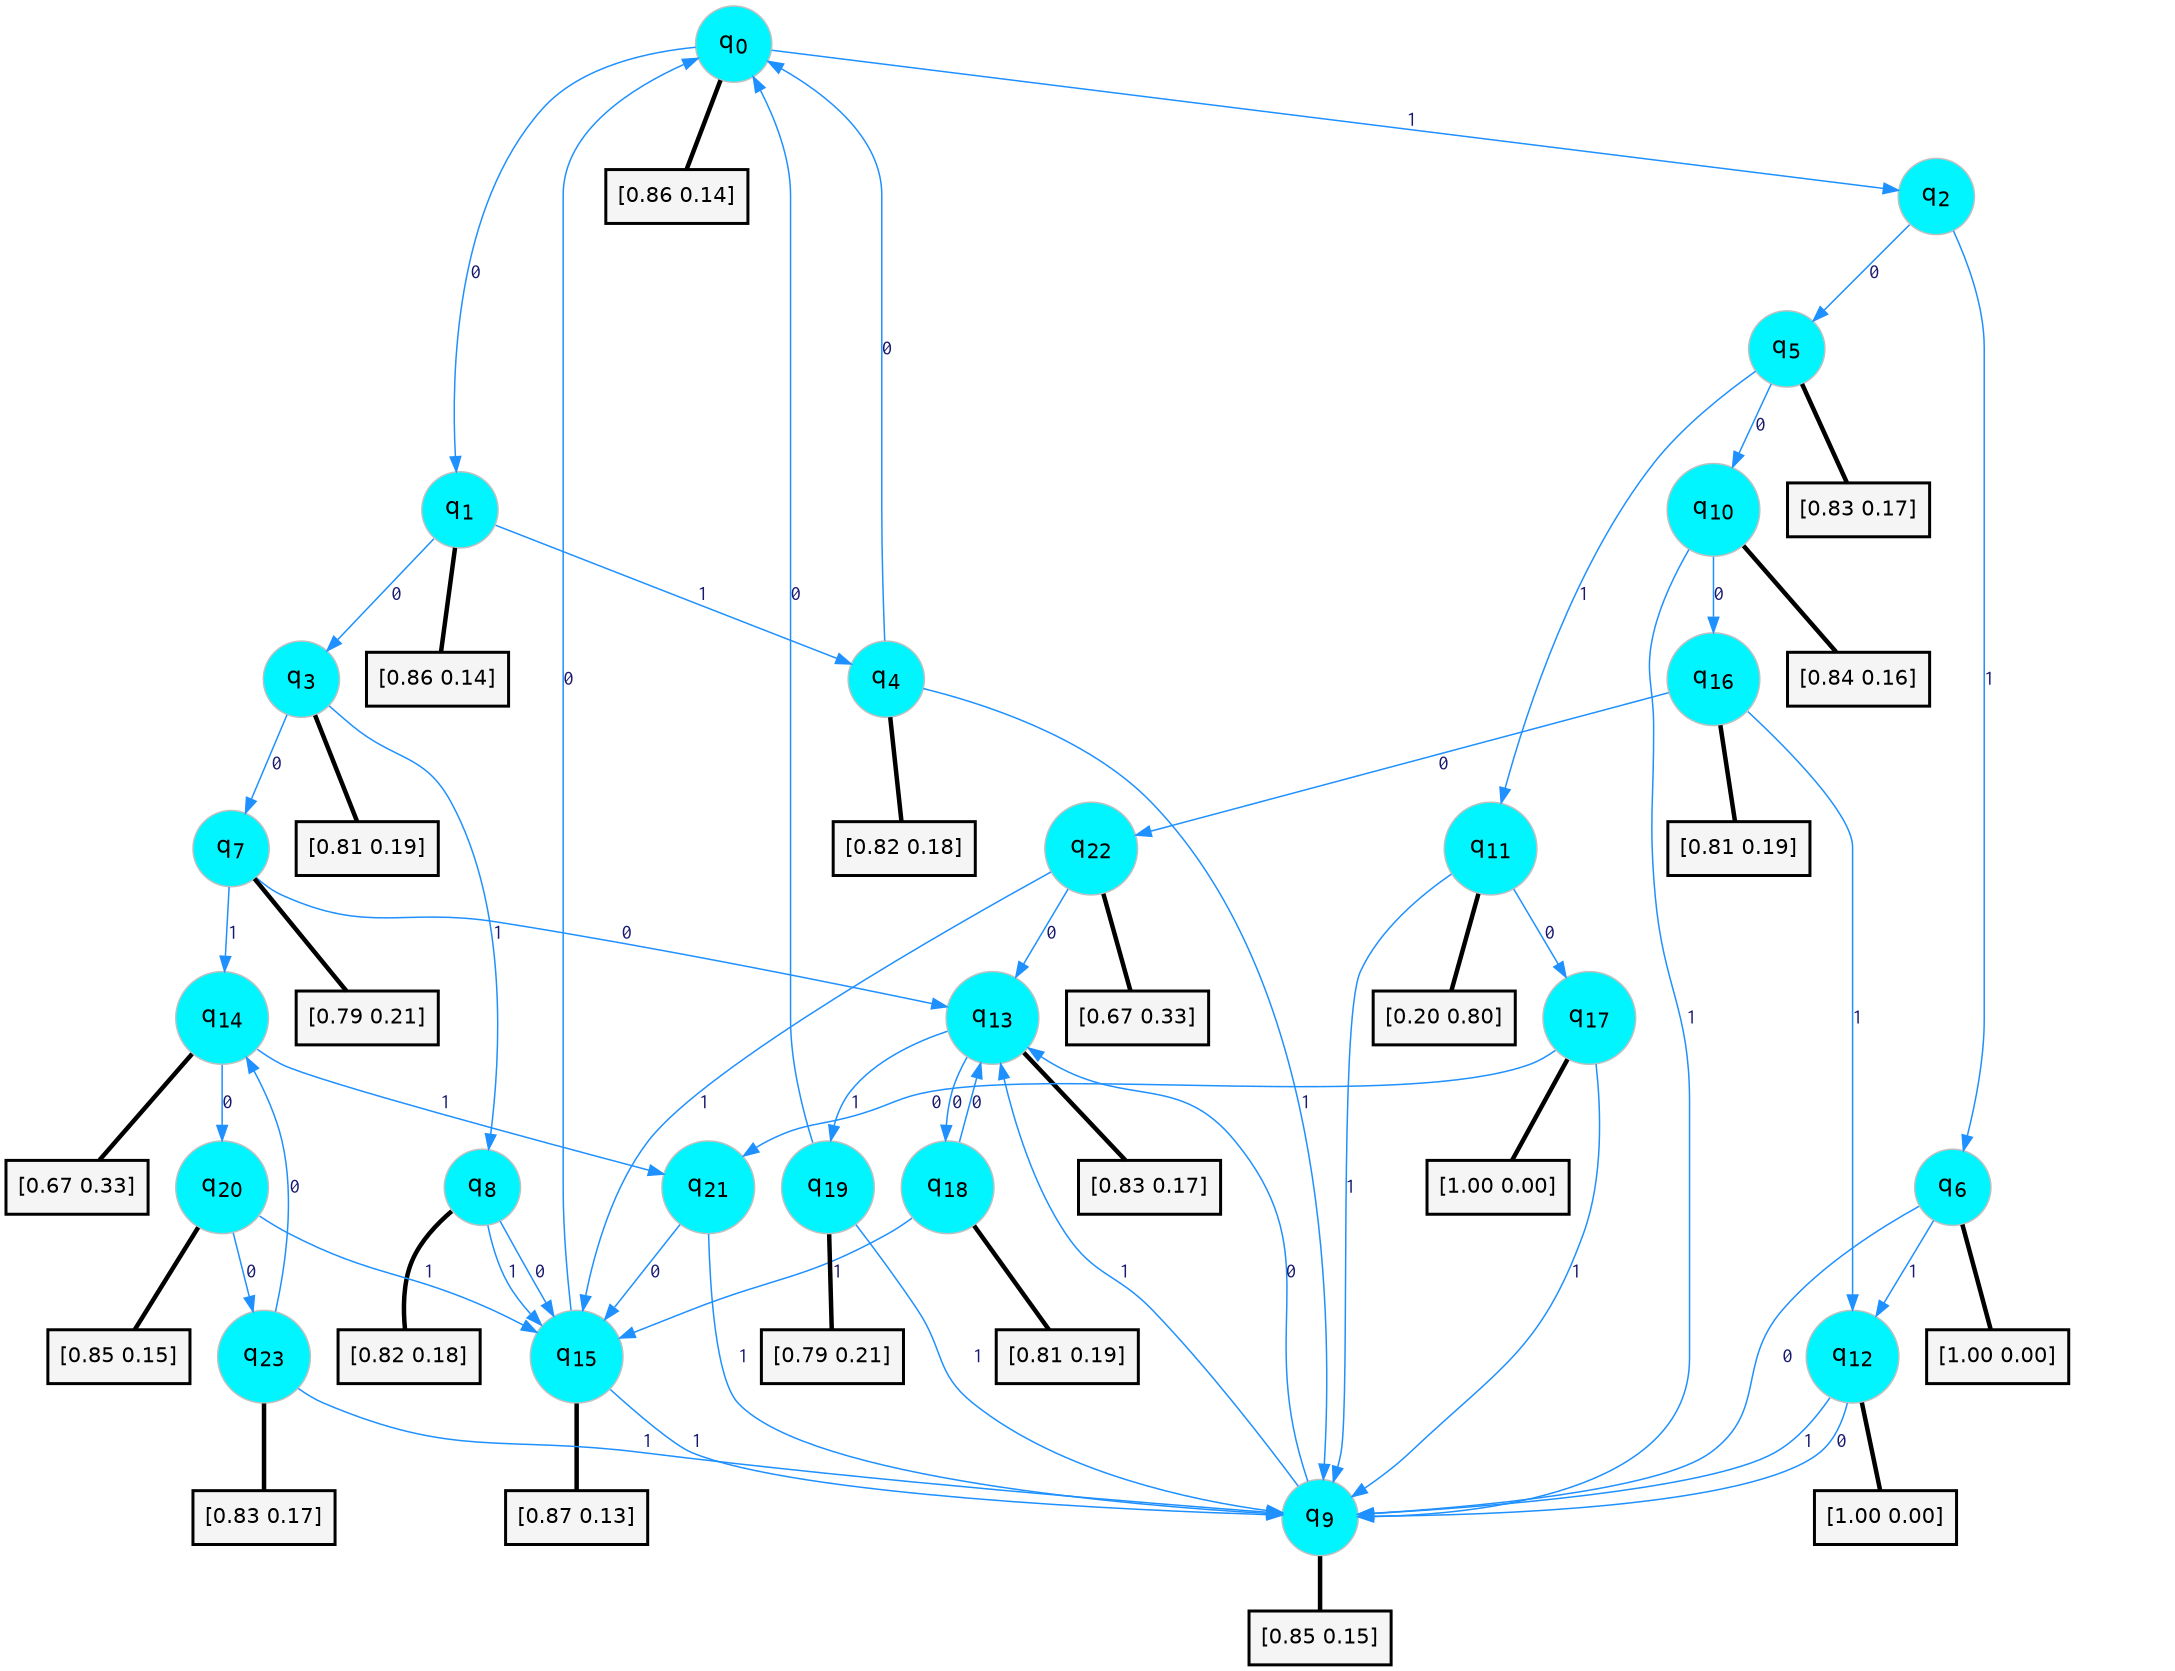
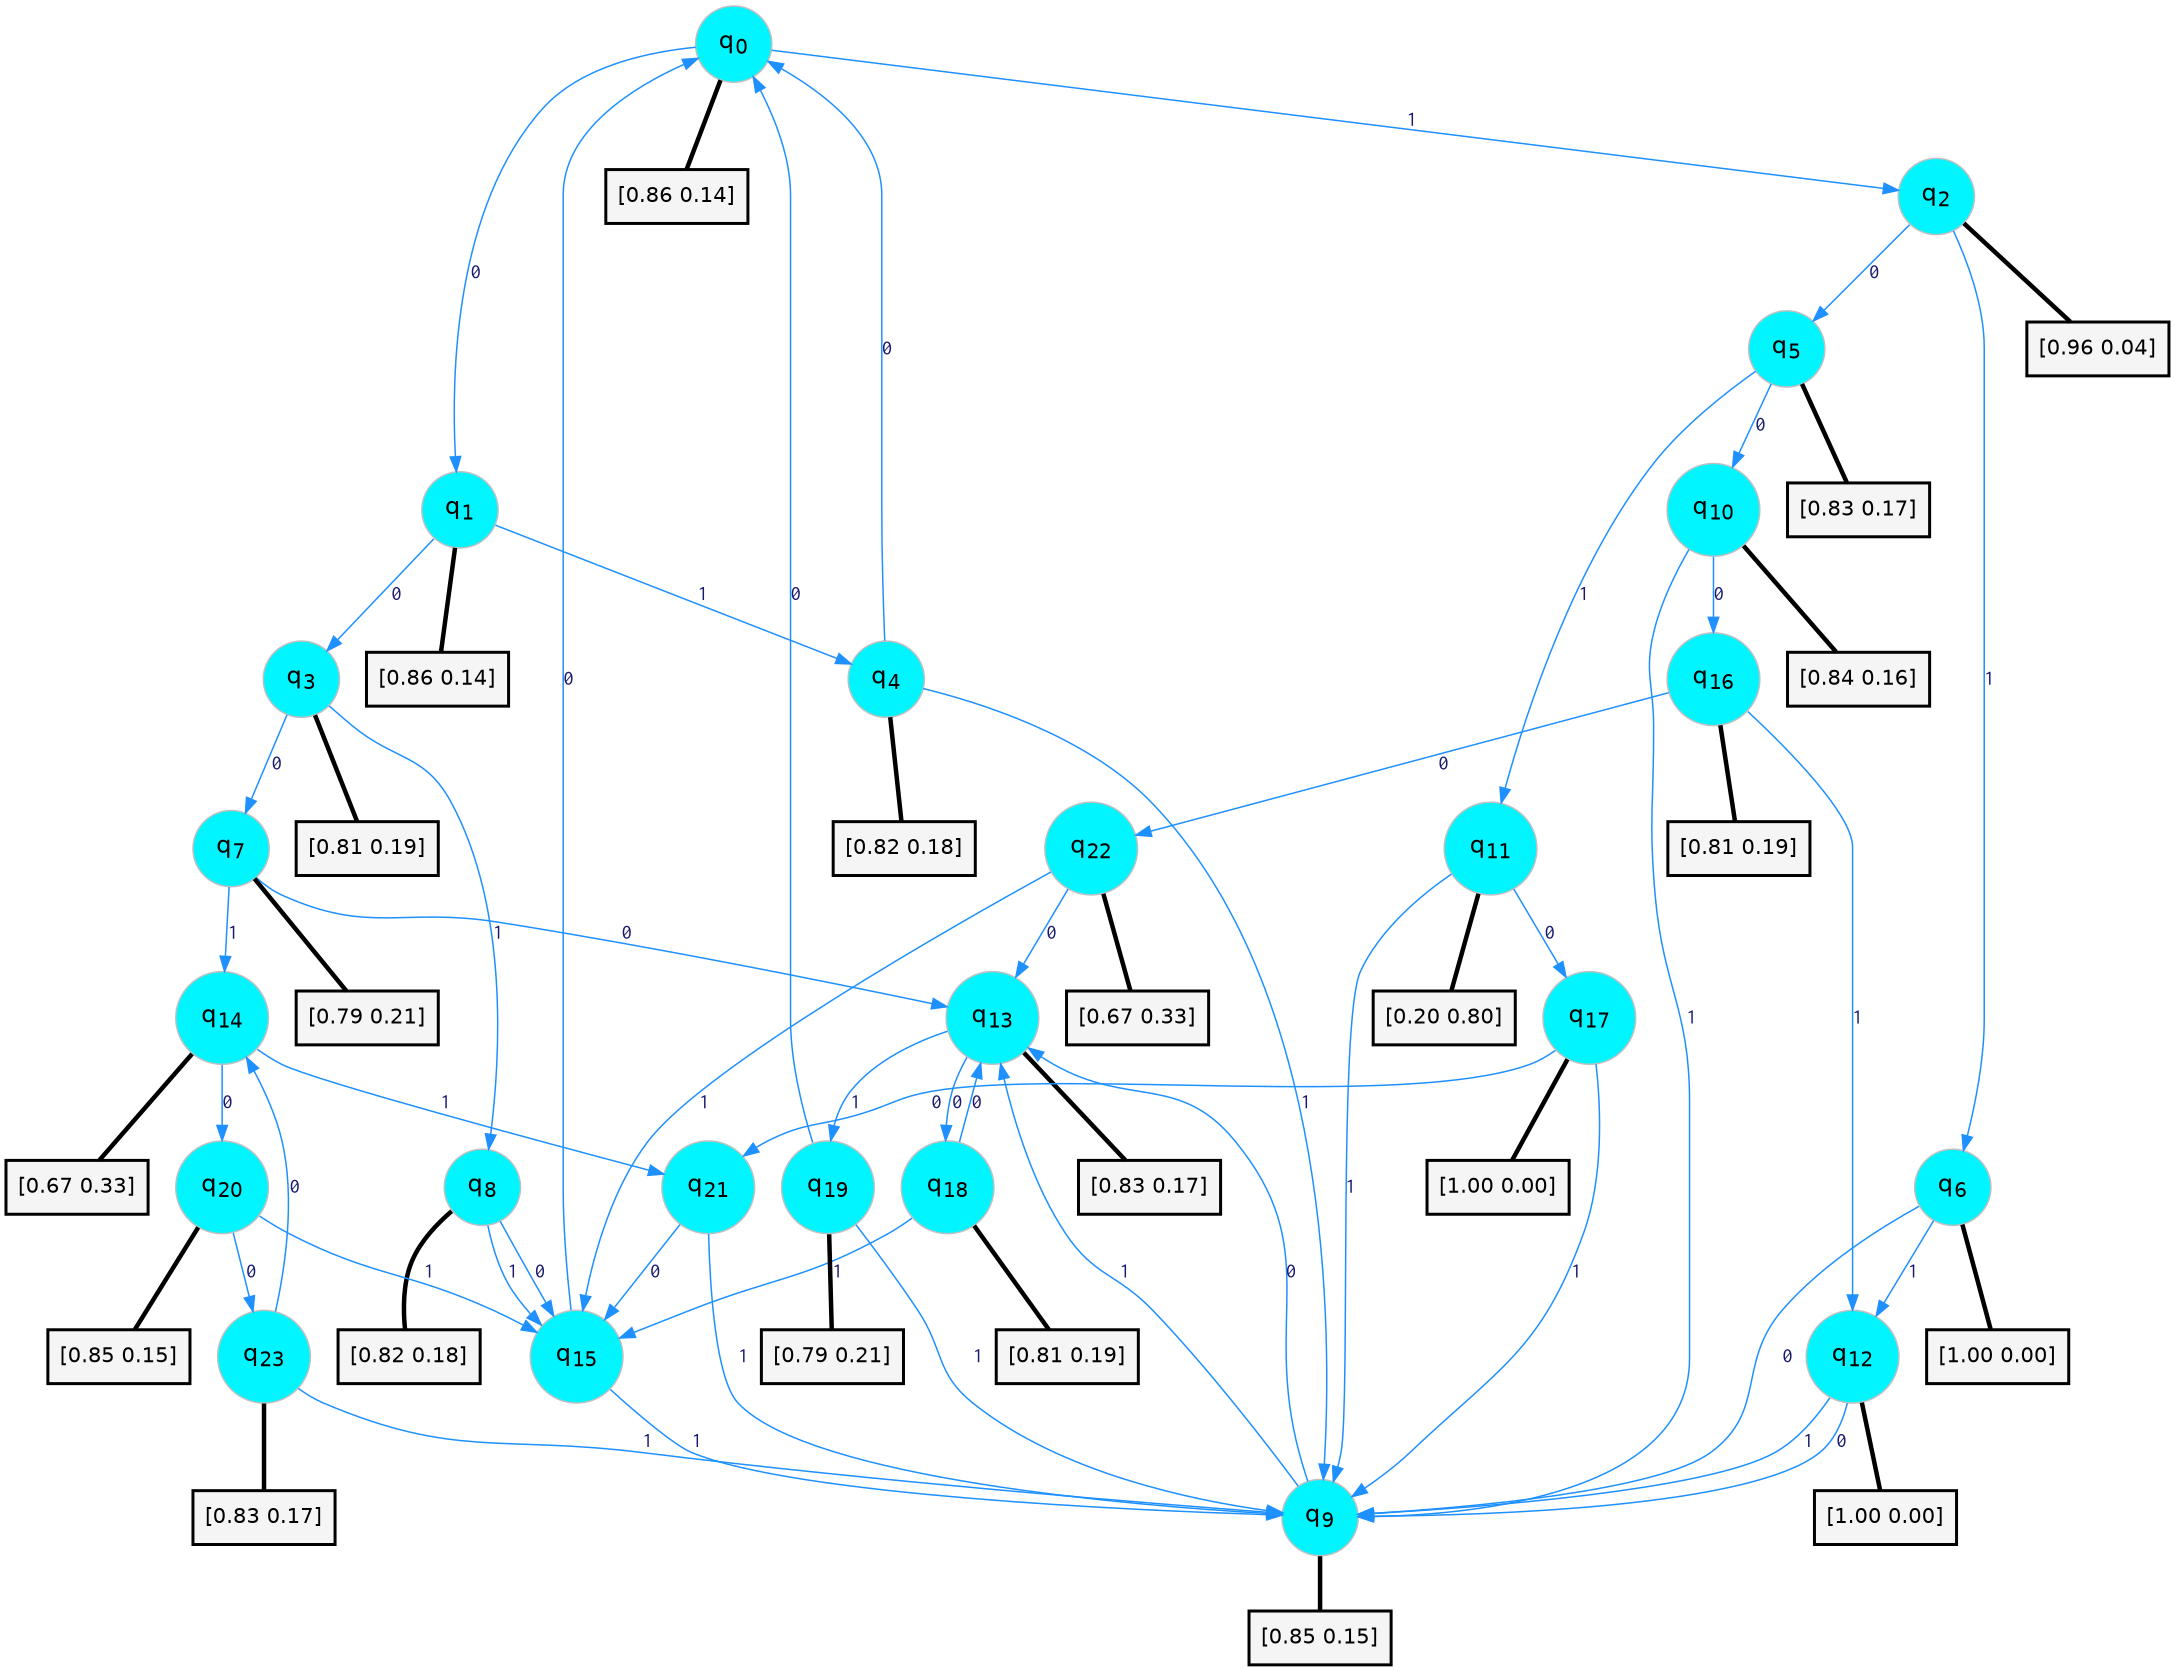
none -> (2098, 349)
(577, 1518) -> none
